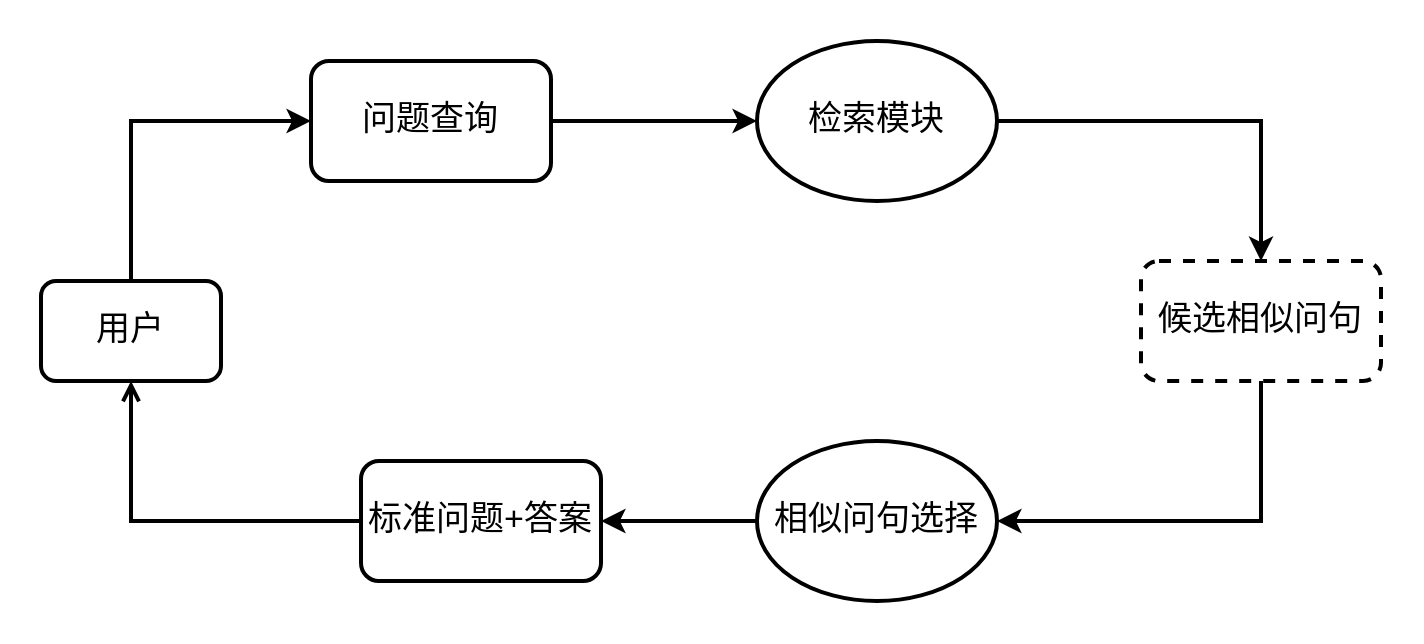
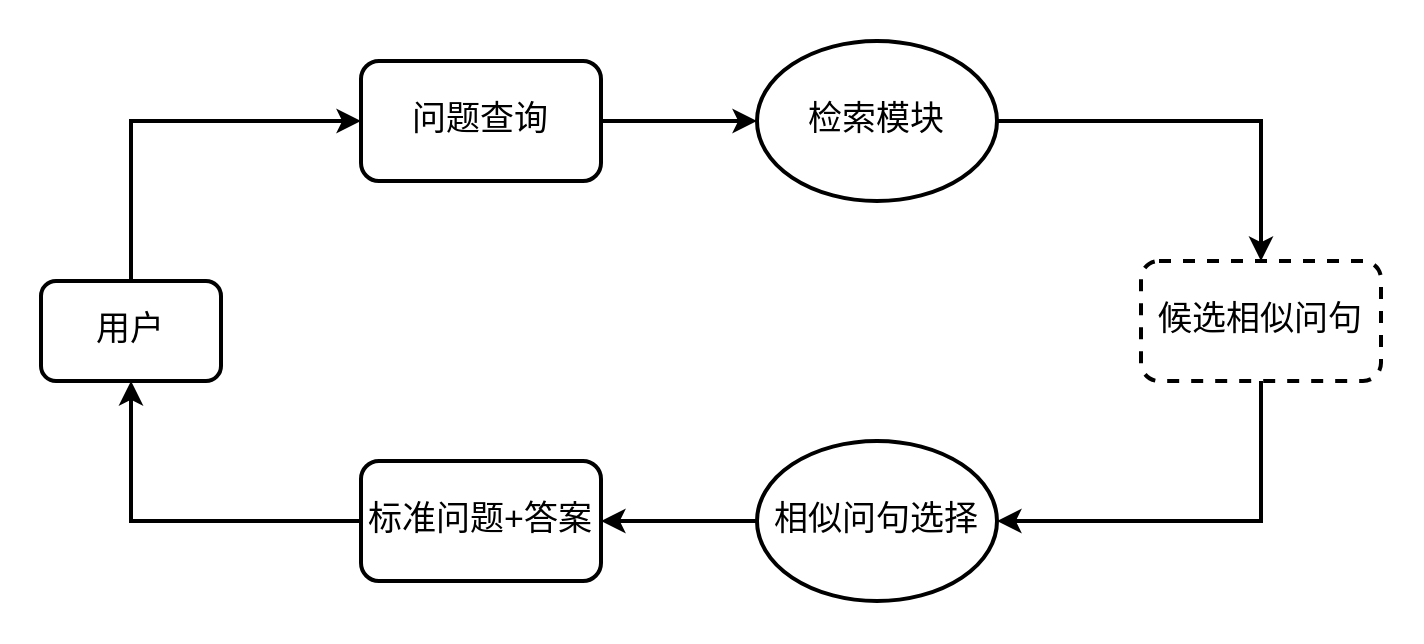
(431, 121) -> (481, 121)
(131, 398) -> (131, 399)
